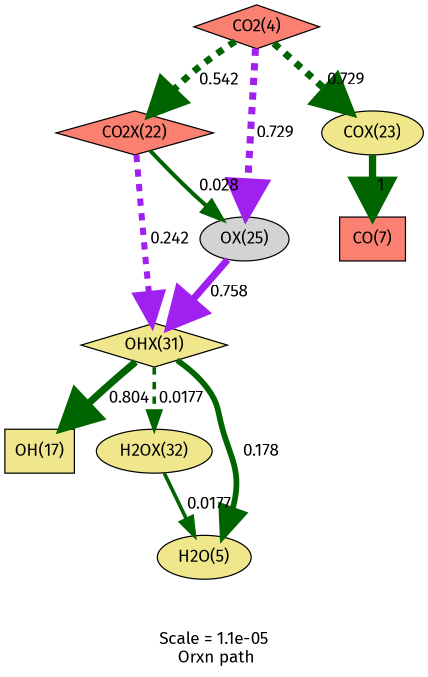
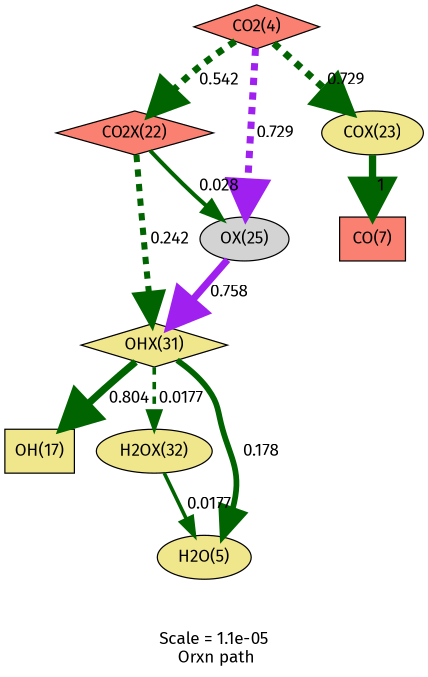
(142, 224) -> (142, 224)
